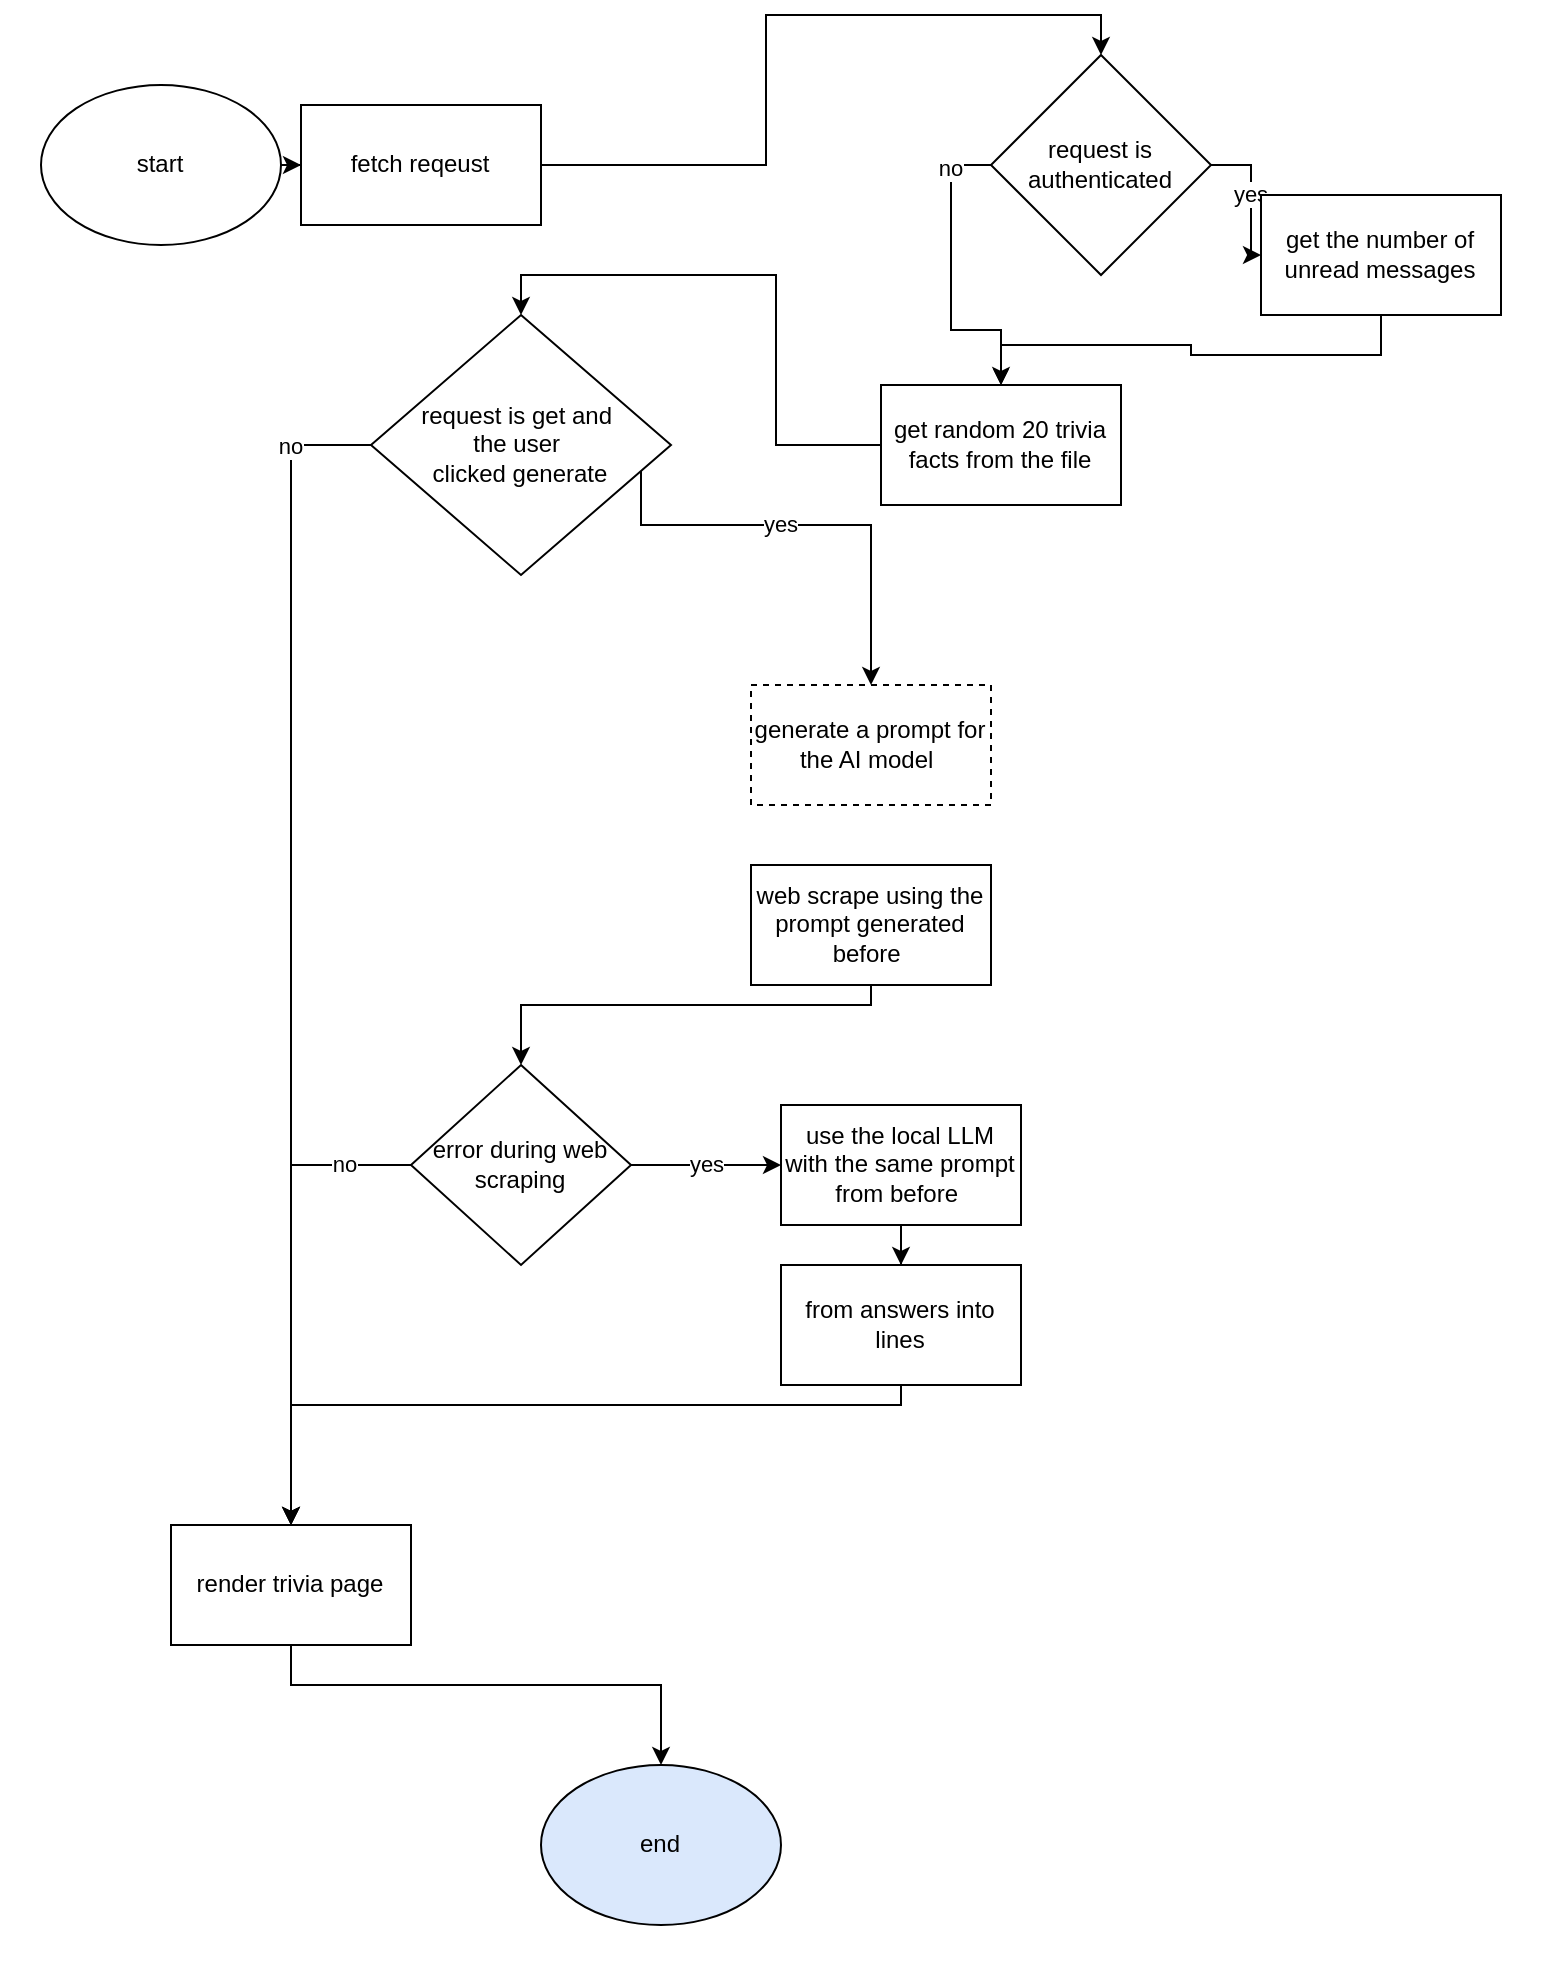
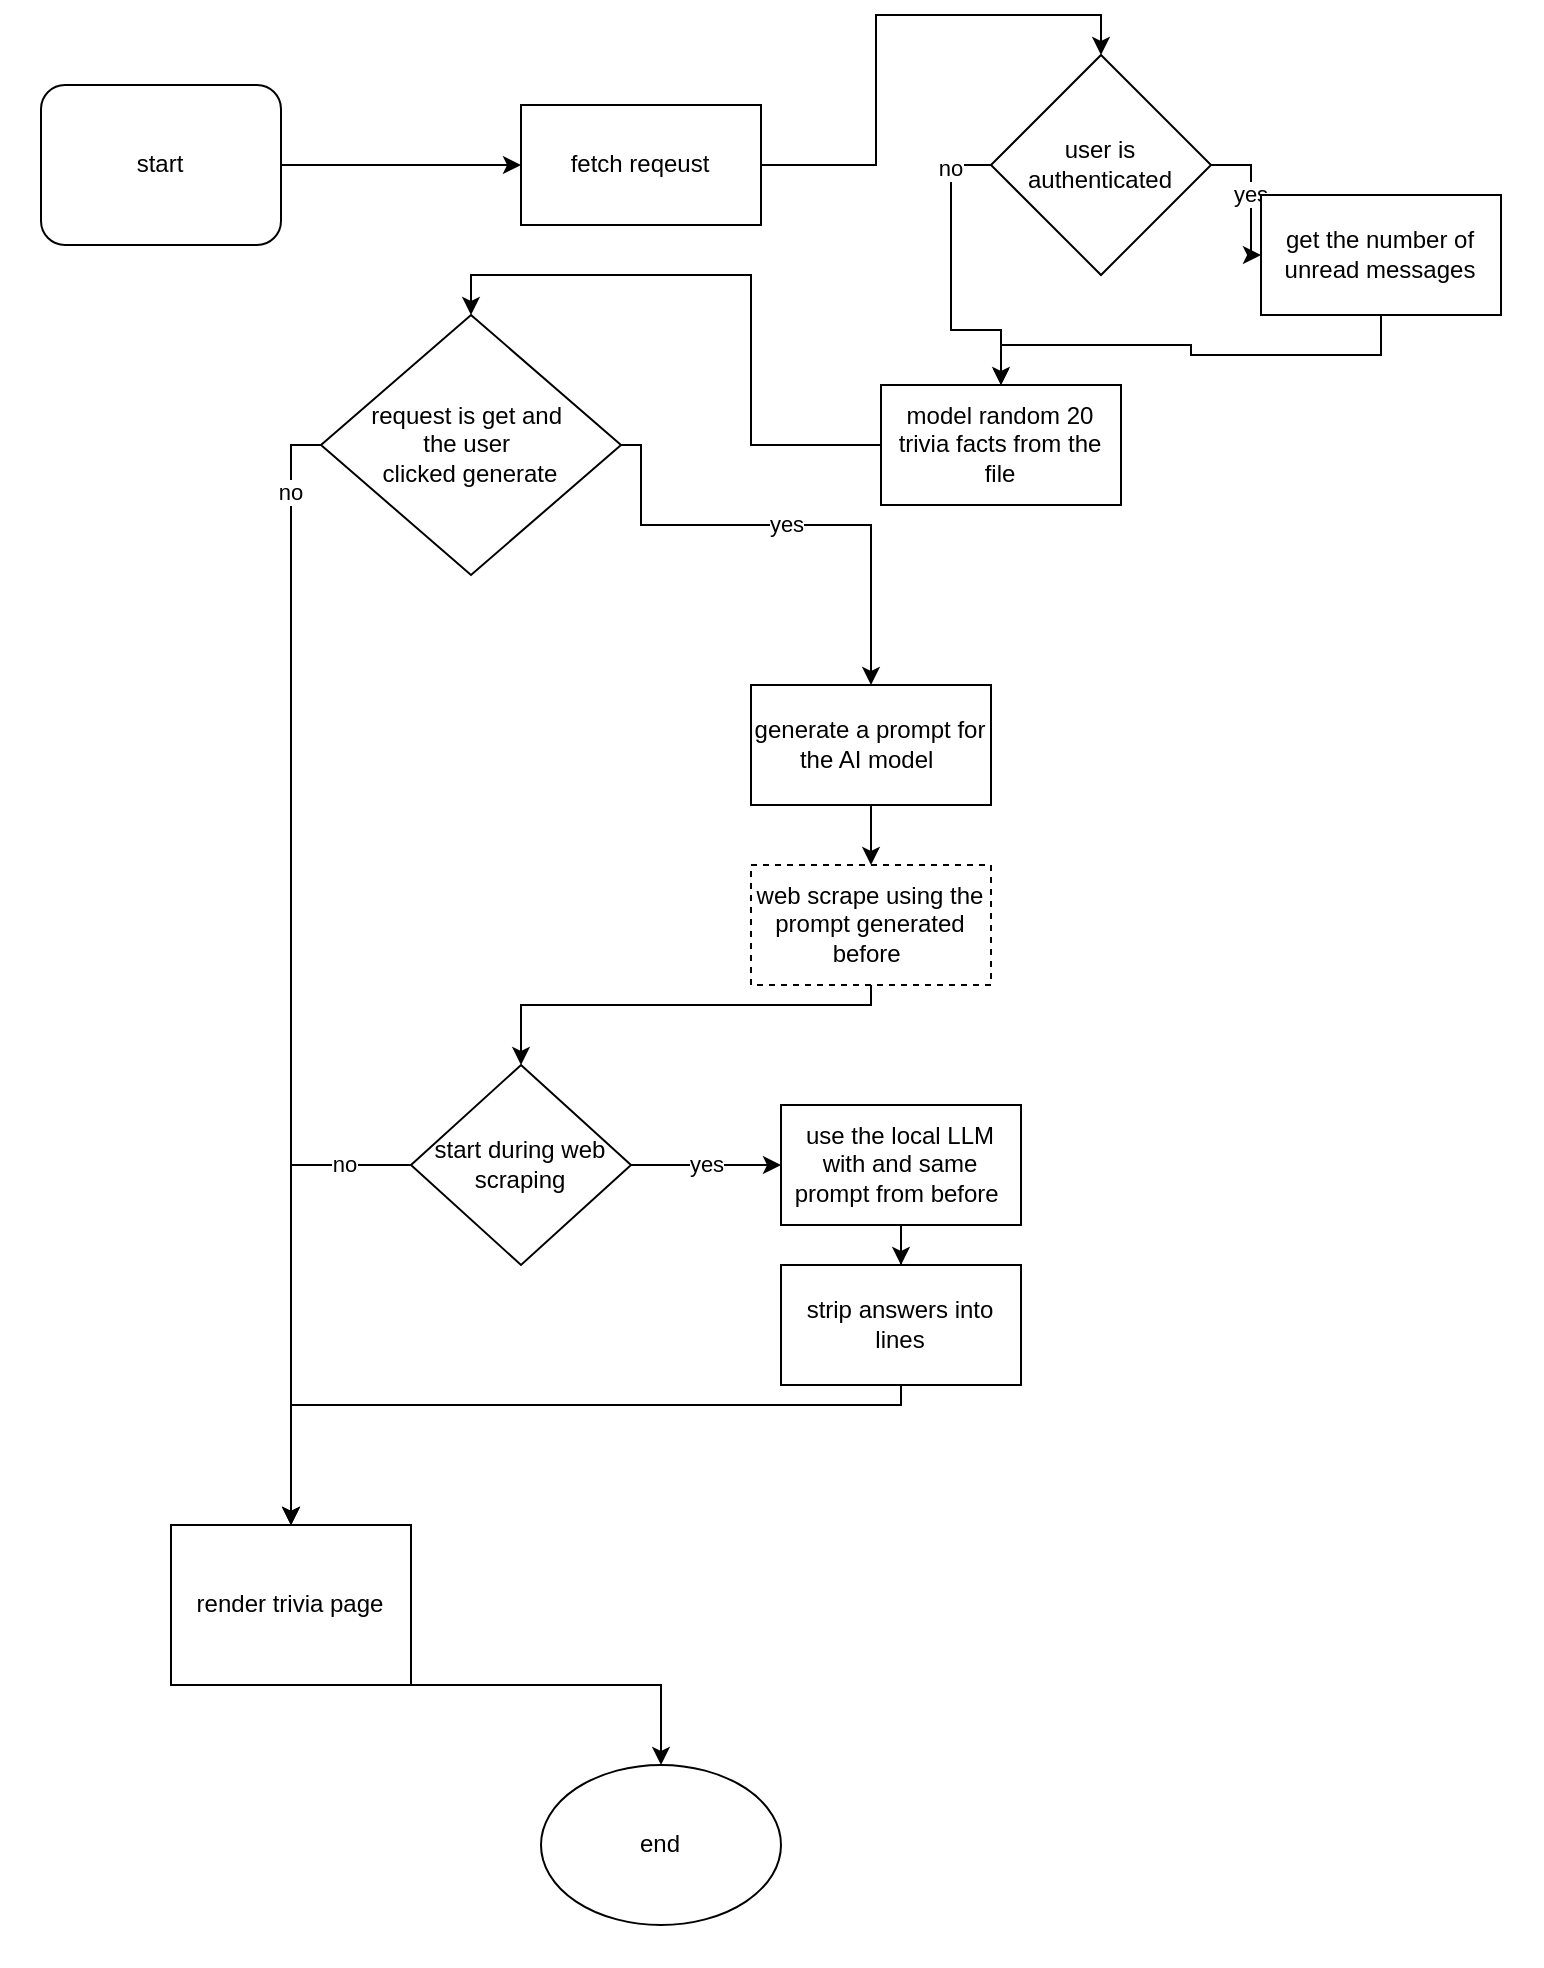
(161, 165) -> (161, 165)
(421, 165) -> (641, 165)
(1101, 165) -> (1101, 165)
(521, 445) -> (471, 445)
(1001, 445) -> (1001, 445)
(871, 745) -> (871, 745)
none -> (871, 842)
(871, 925) -> (871, 925)
(521, 1165) -> (521, 1165)
(901, 1165) -> (901, 1165)
(901, 1325) -> (901, 1325)
(291, 1585) -> (291, 1605)
(661, 1845) -> (661, 1845)
